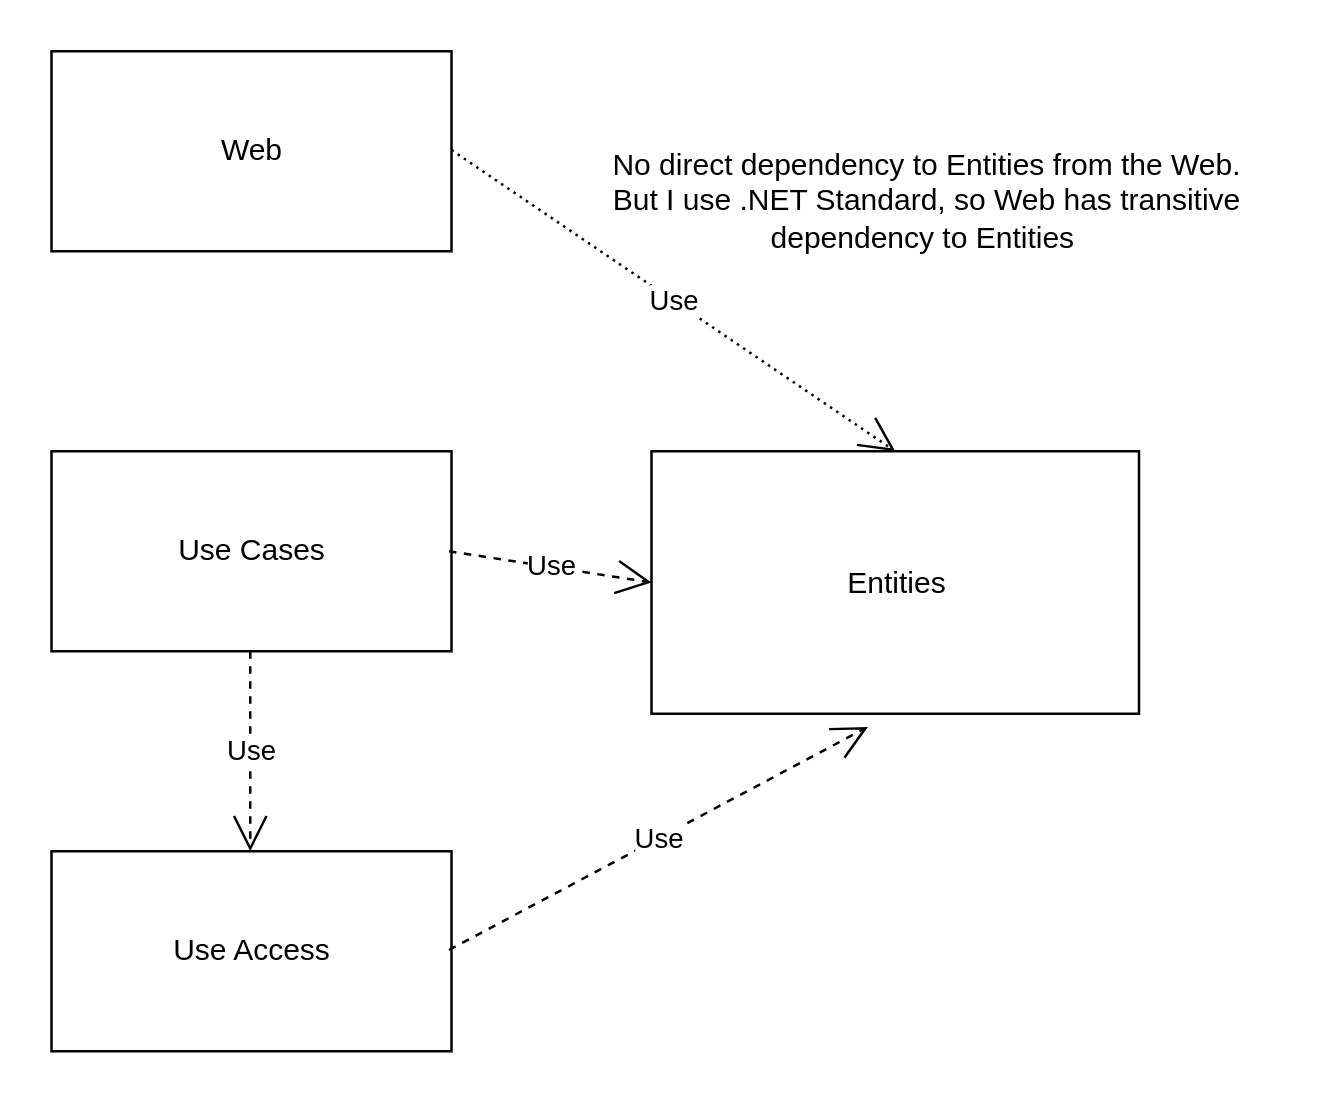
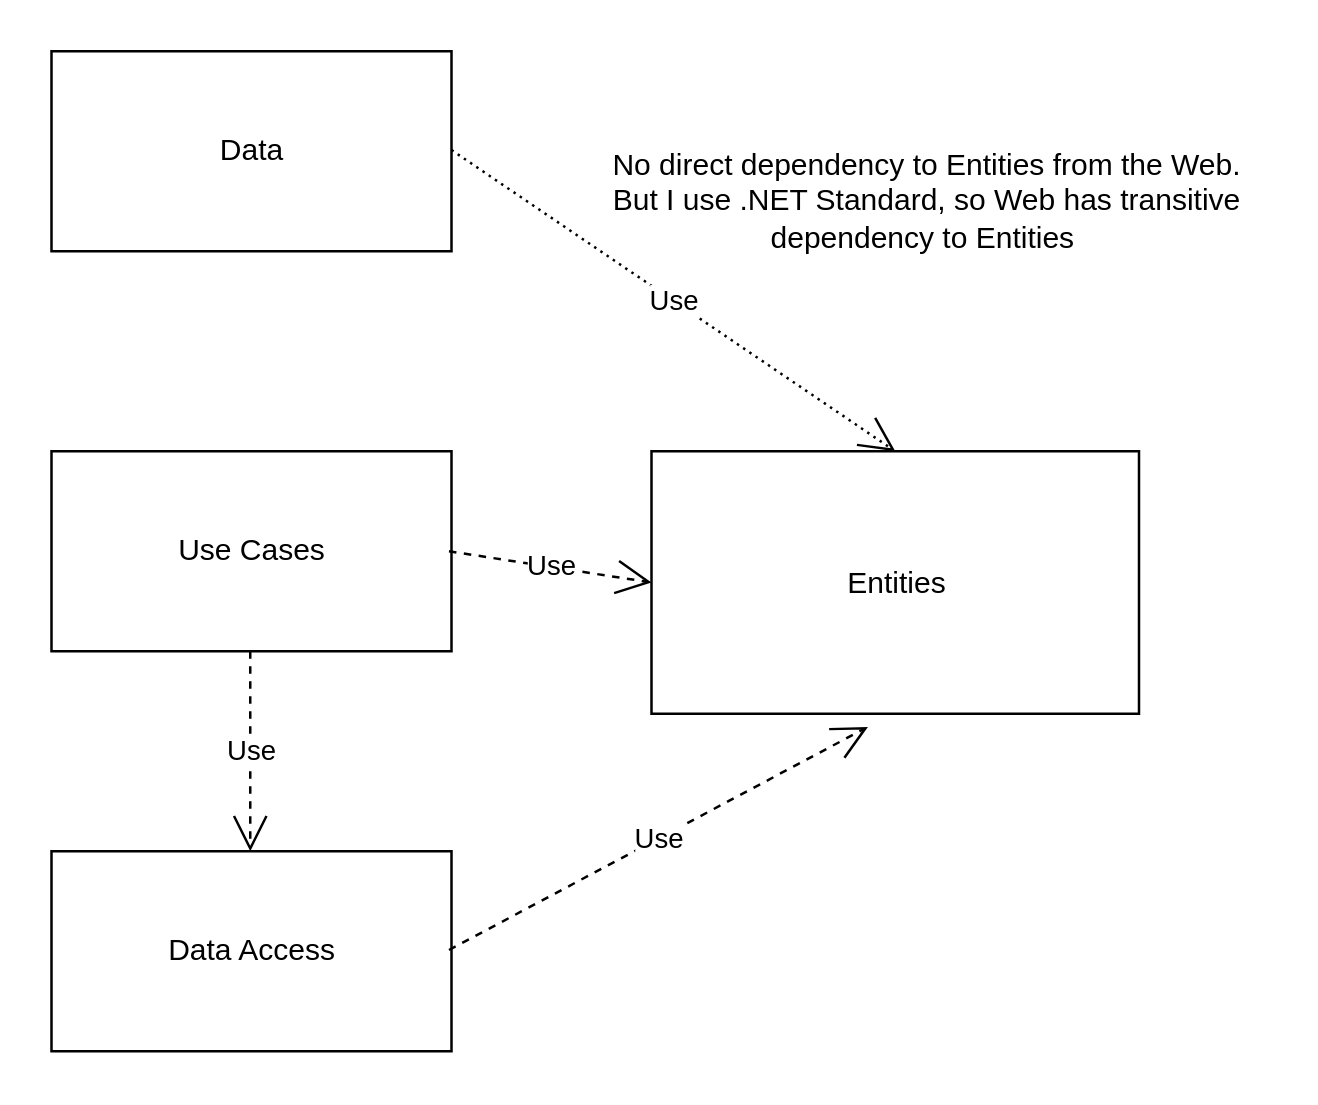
(253, 151) -> (253, 151)
(253, 951) -> (253, 951)
